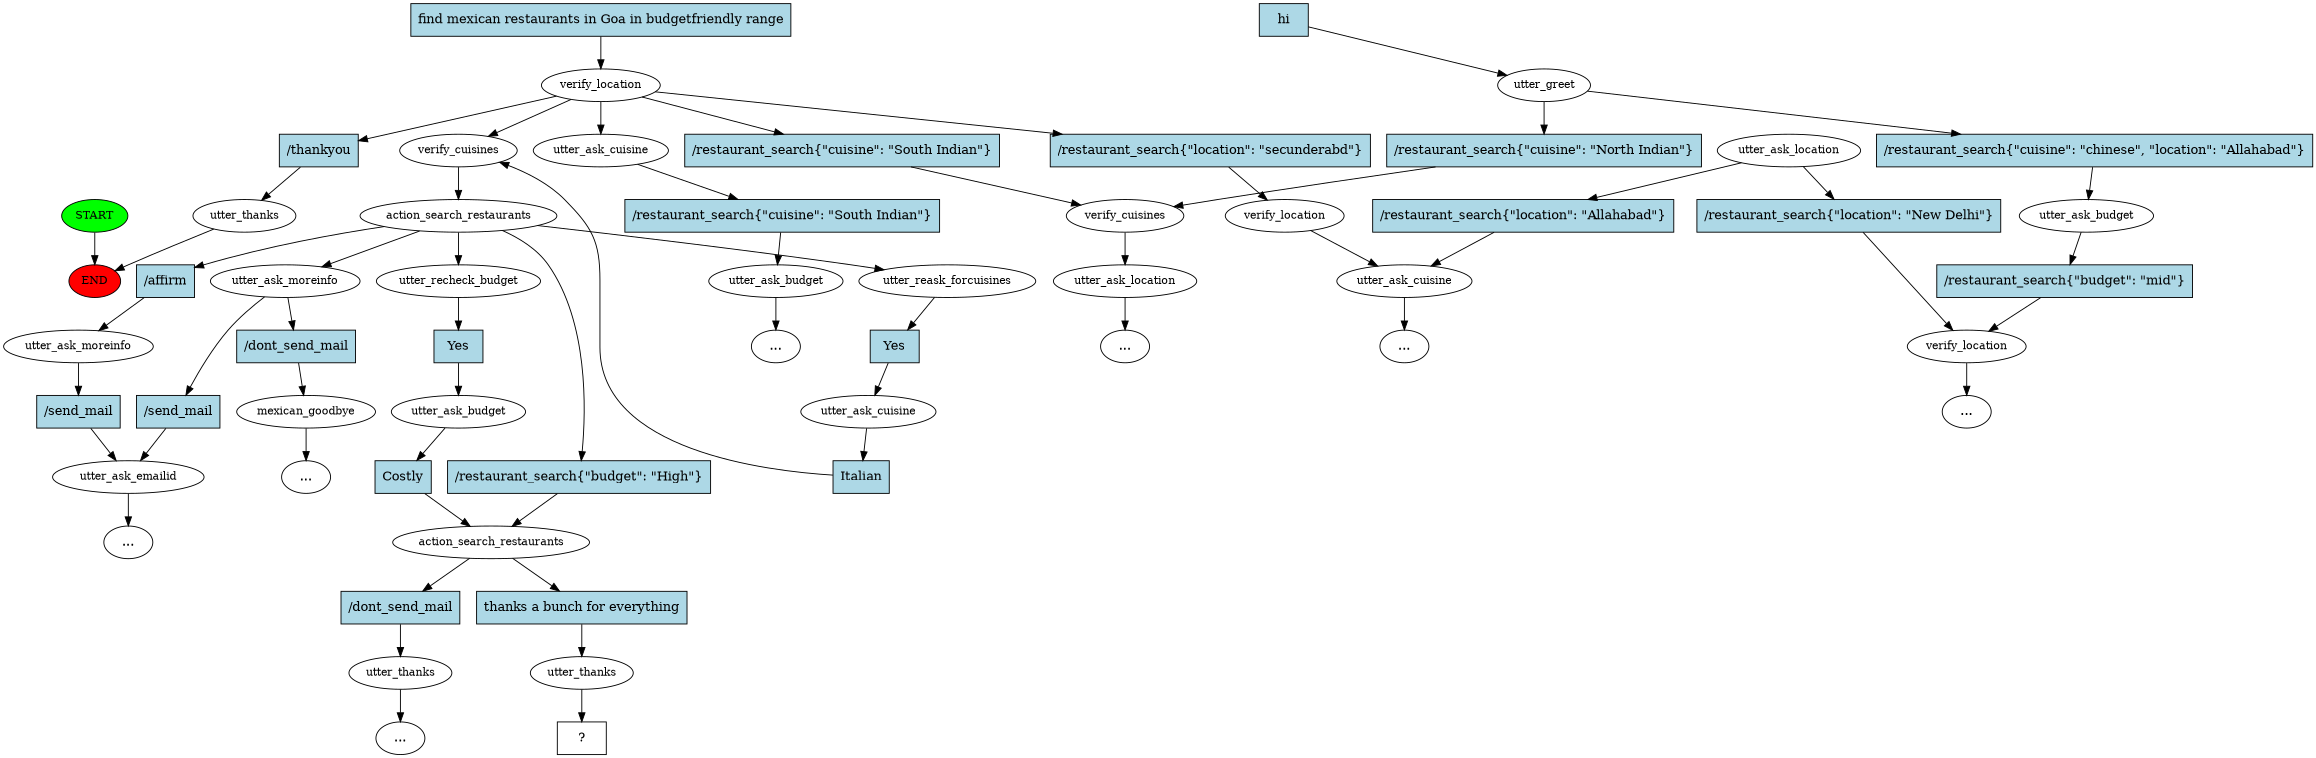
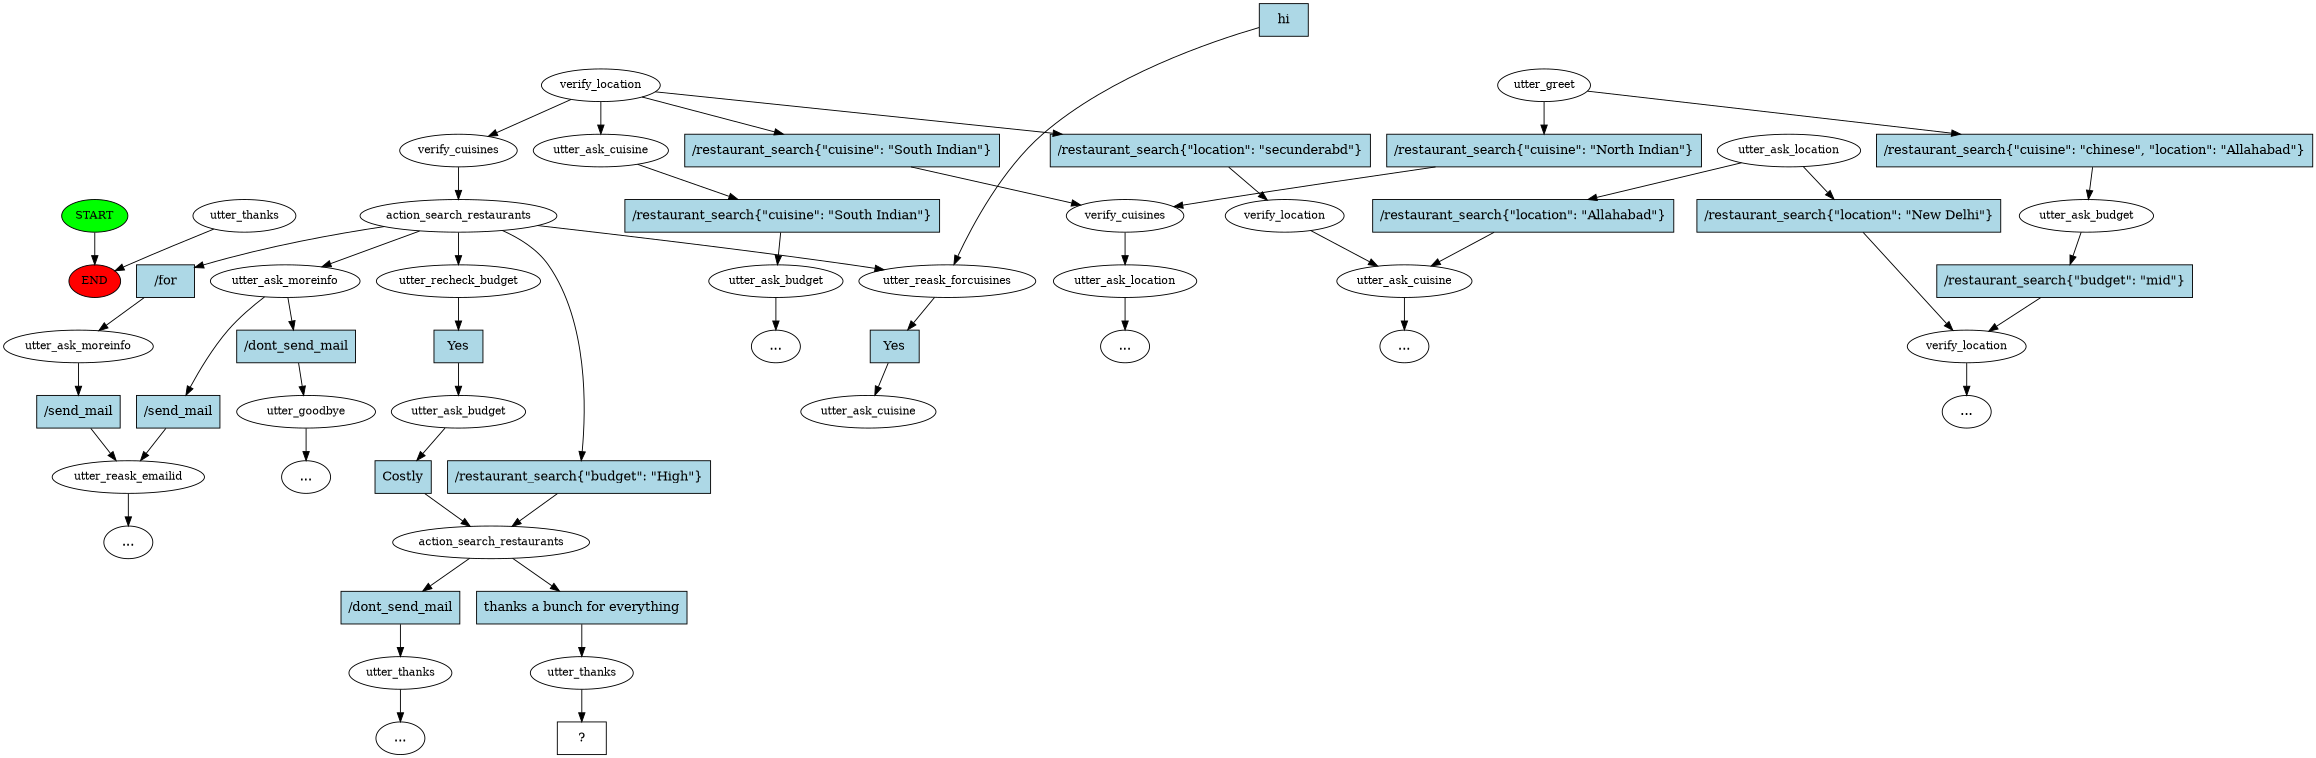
(601, 20) -> none
(1403, 50) -> (1080, 106)
(319, 151) -> none
(166, 281) -> (166, 281)
(306, 412) -> (306, 412)
(128, 477) -> (128, 477)
(861, 477) -> none
